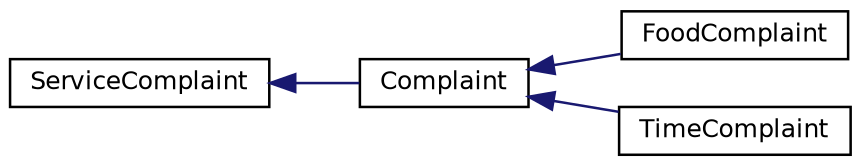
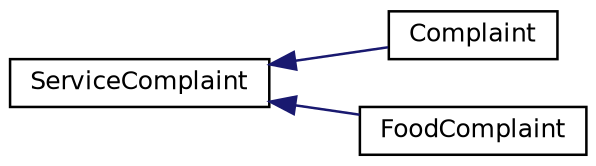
(587, 60) -> (327, 110)
(735, 131) -> none
